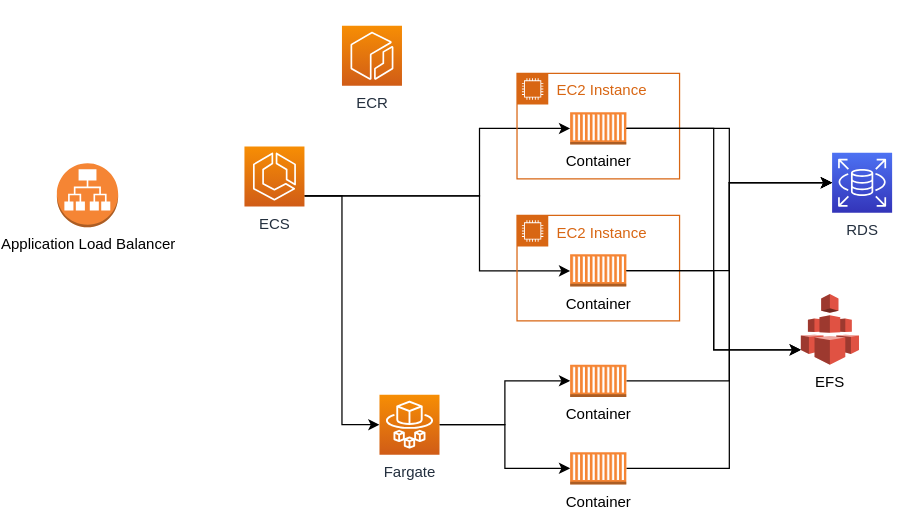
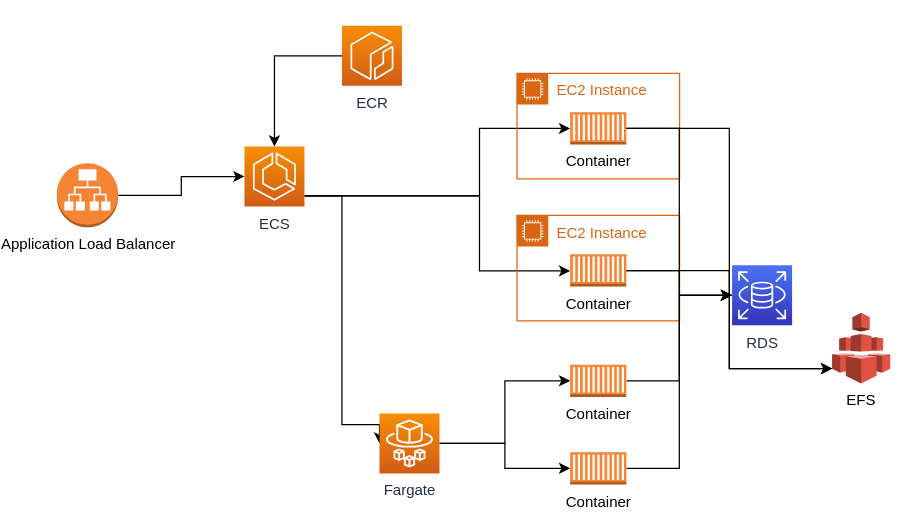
none -> (274, 63)
(862, 183) -> (762, 295)
none -> (181, 190)
(830, 329) -> (861, 348)
(409, 424) -> (409, 443)
